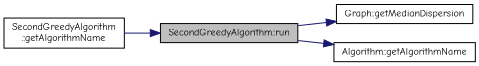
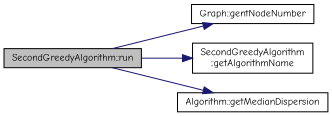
(405, 14) -> (253, 14)
(137, 33) -> (162, 58)
(405, 52) -> (253, 102)
